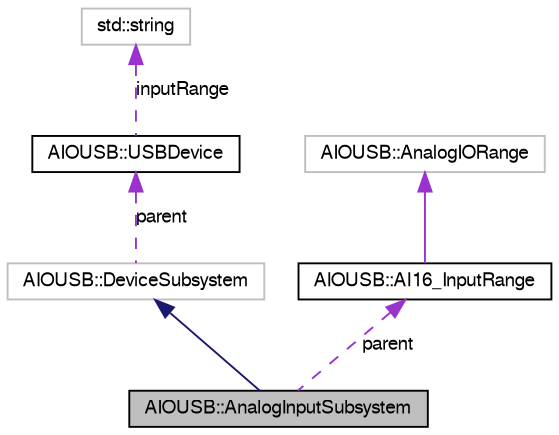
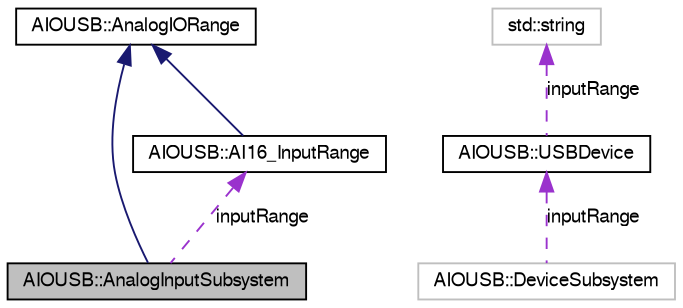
(425, 154) -> (136, 27)
(163, 218) -> (593, 218)
(425, 228) -> (205, 97)
(389, 345) -> (262, 218)
(215, 352) -> (114, 166)
